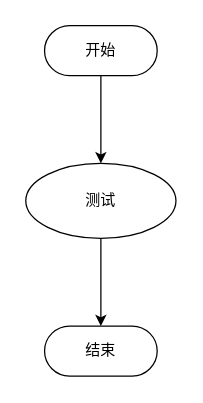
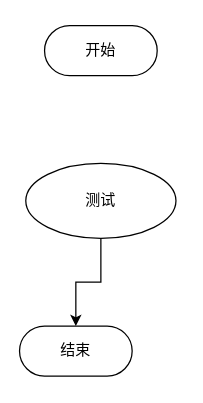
(101, 115) -> none
(101, 351) -> (76, 351)
